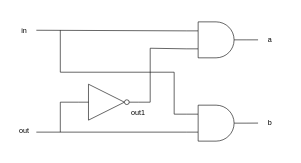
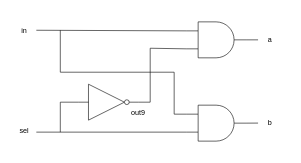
(138, 113) -> (138, 113)
(24, 131) -> (24, 131)
